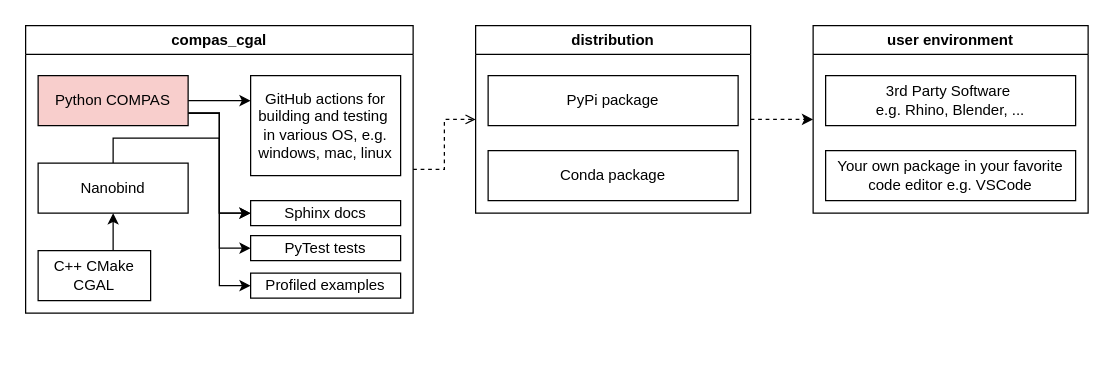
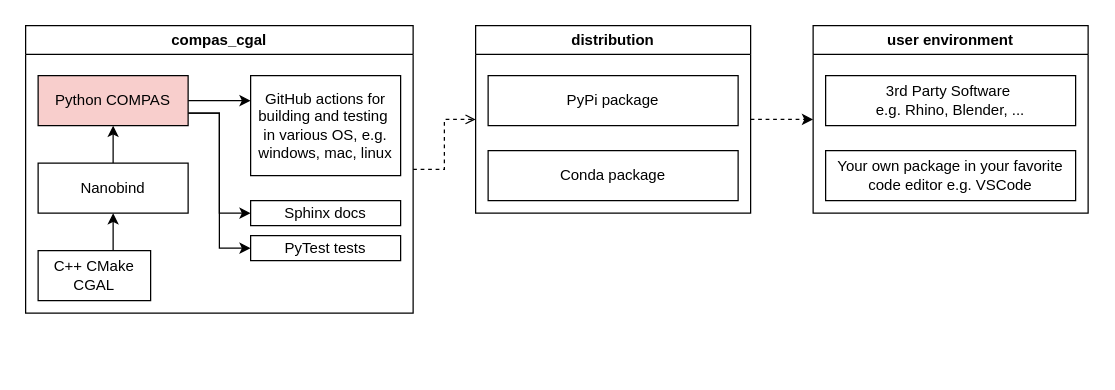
(164, 138) -> (113, 137)
(219, 280) -> none
(326, 286) -> none
